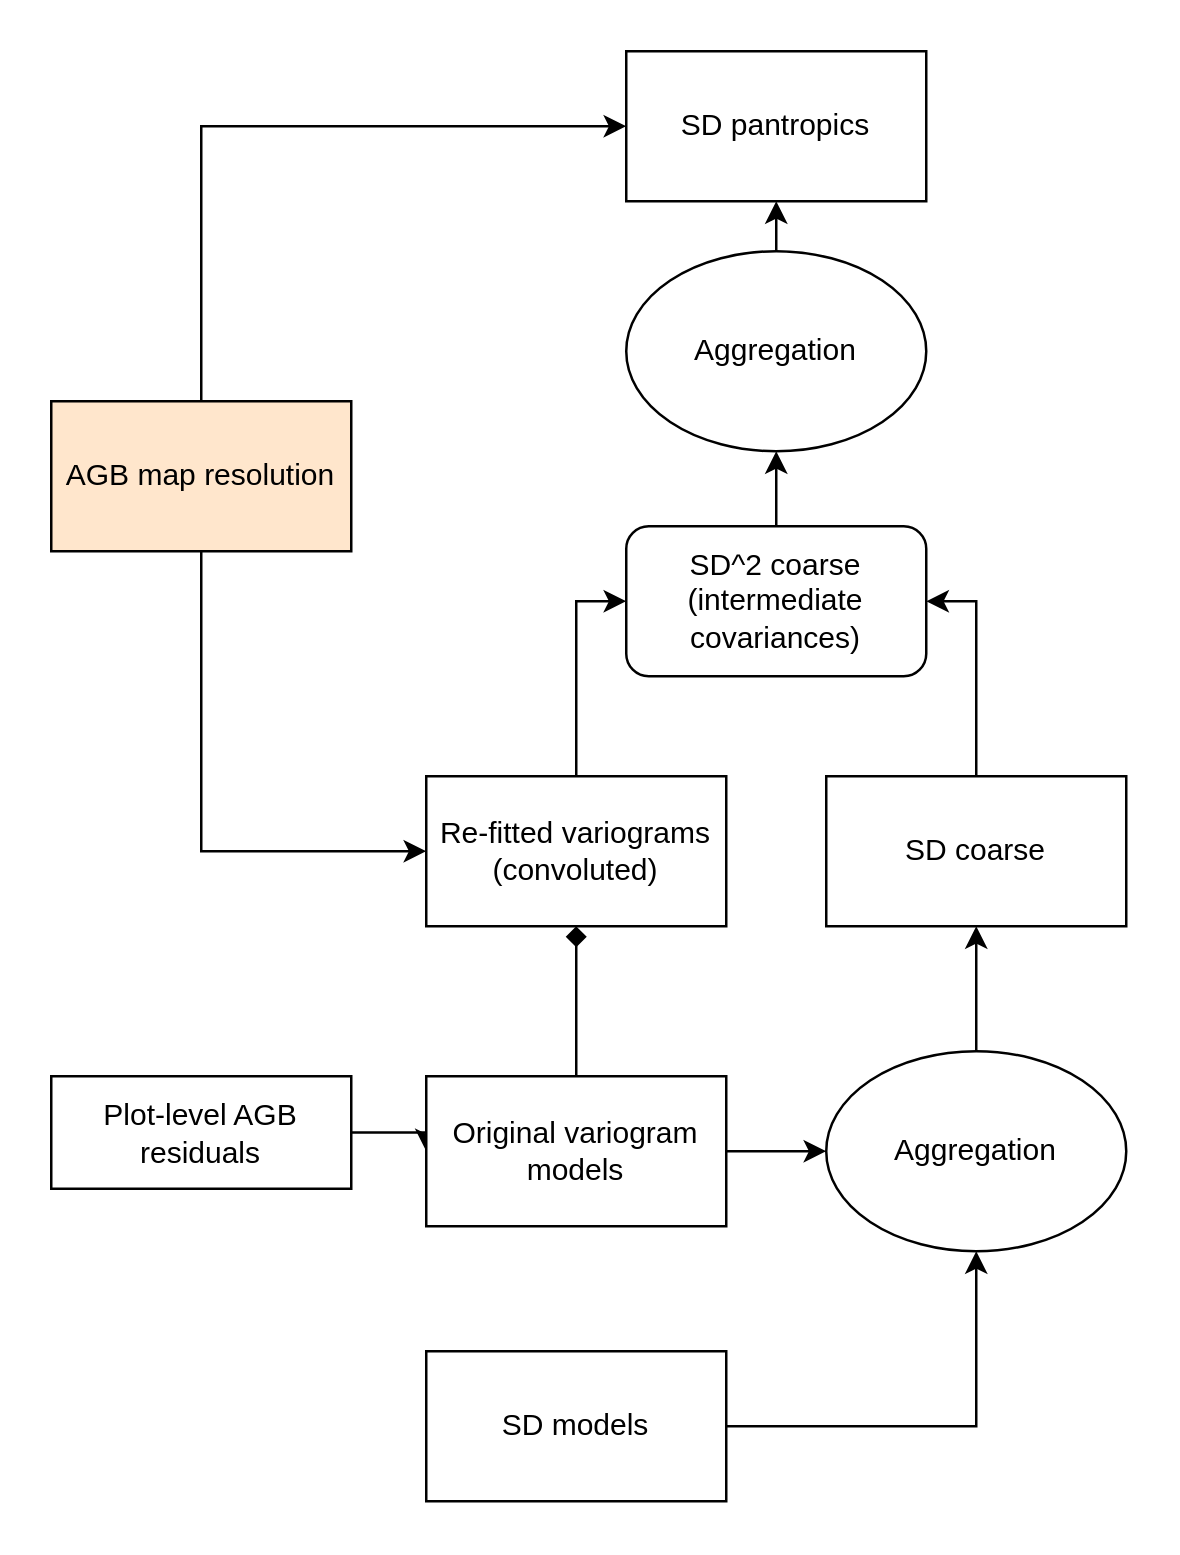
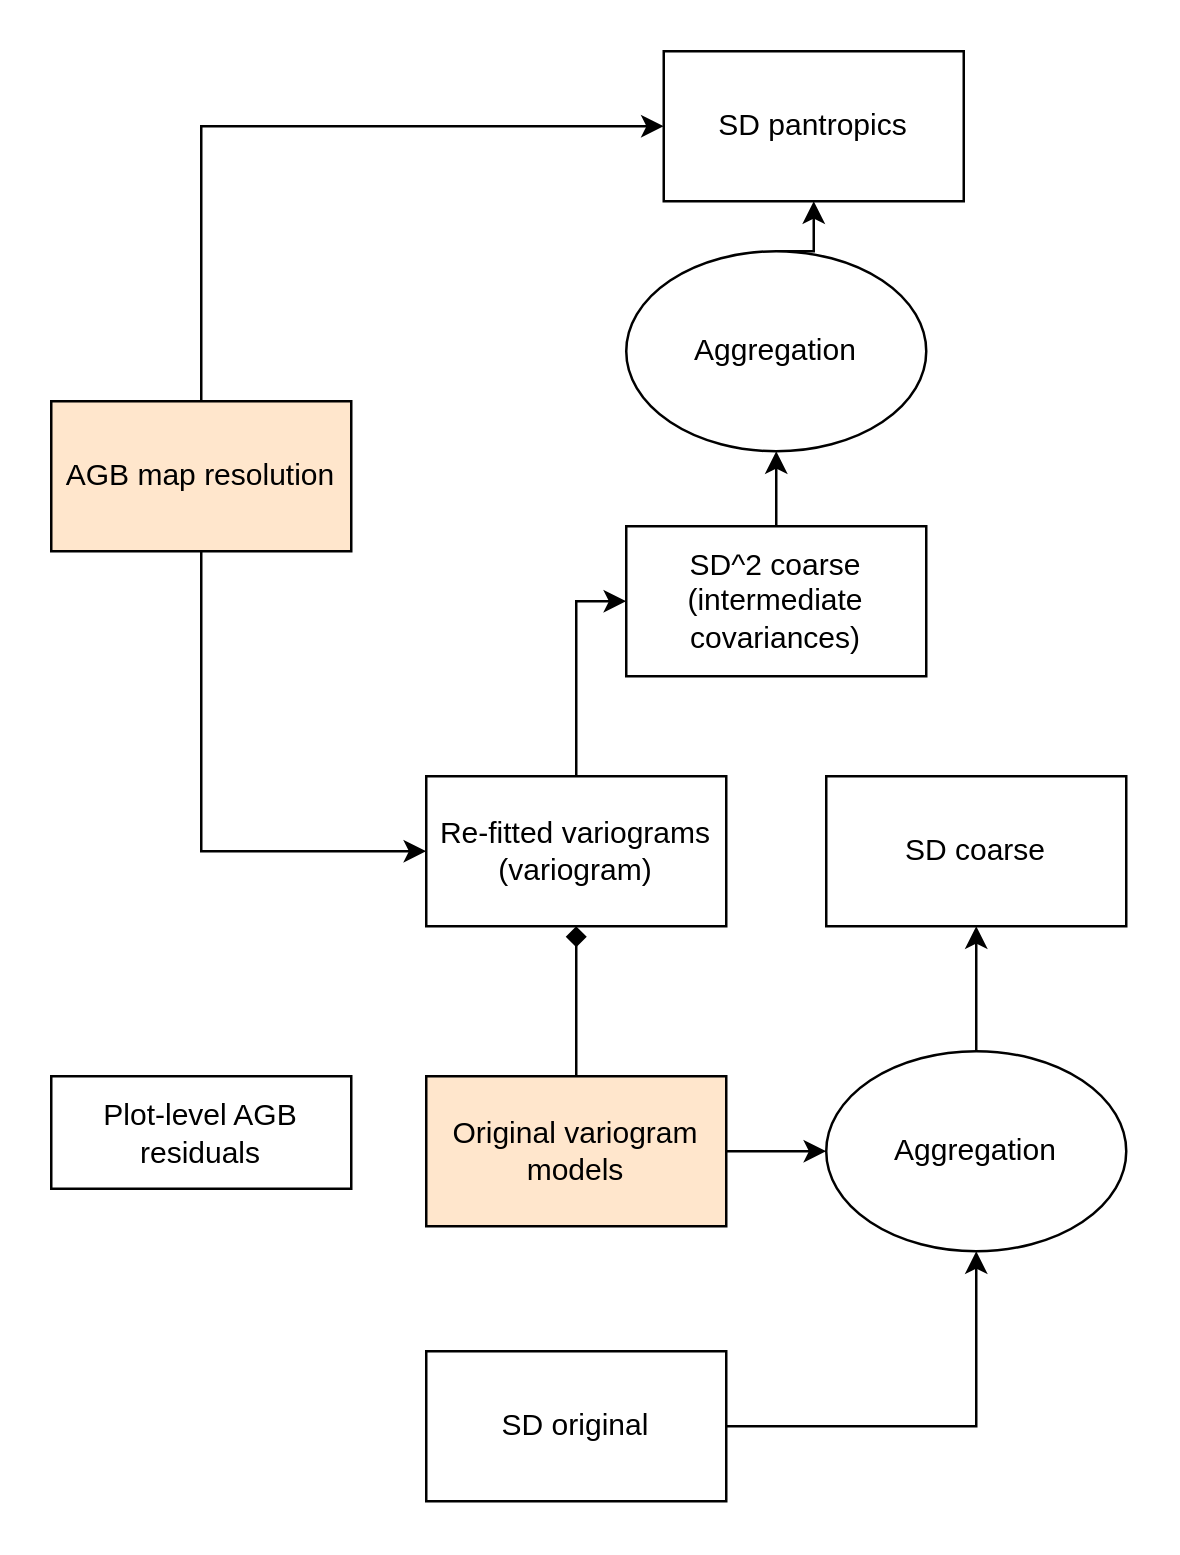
(776, 126) -> (814, 126)
(776, 601) -> (776, 601)
(976, 672) -> none
(576, 851) -> (576, 851)
(389, 1133) -> none
(576, 1151) -> (576, 1151)
(576, 1426) -> (576, 1426)
